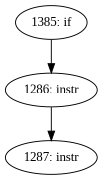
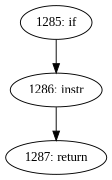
(51, 22) -> (56, 22)
(51, 158) -> (56, 158)
